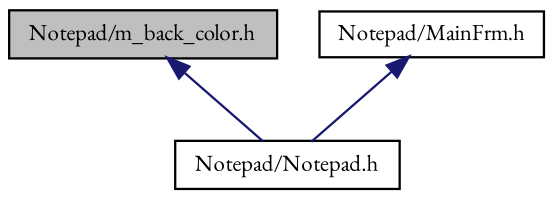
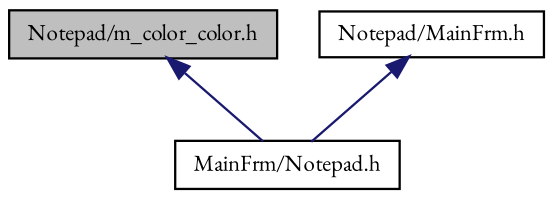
(143, 34) -> (143, 34)
(287, 165) -> (287, 165)
